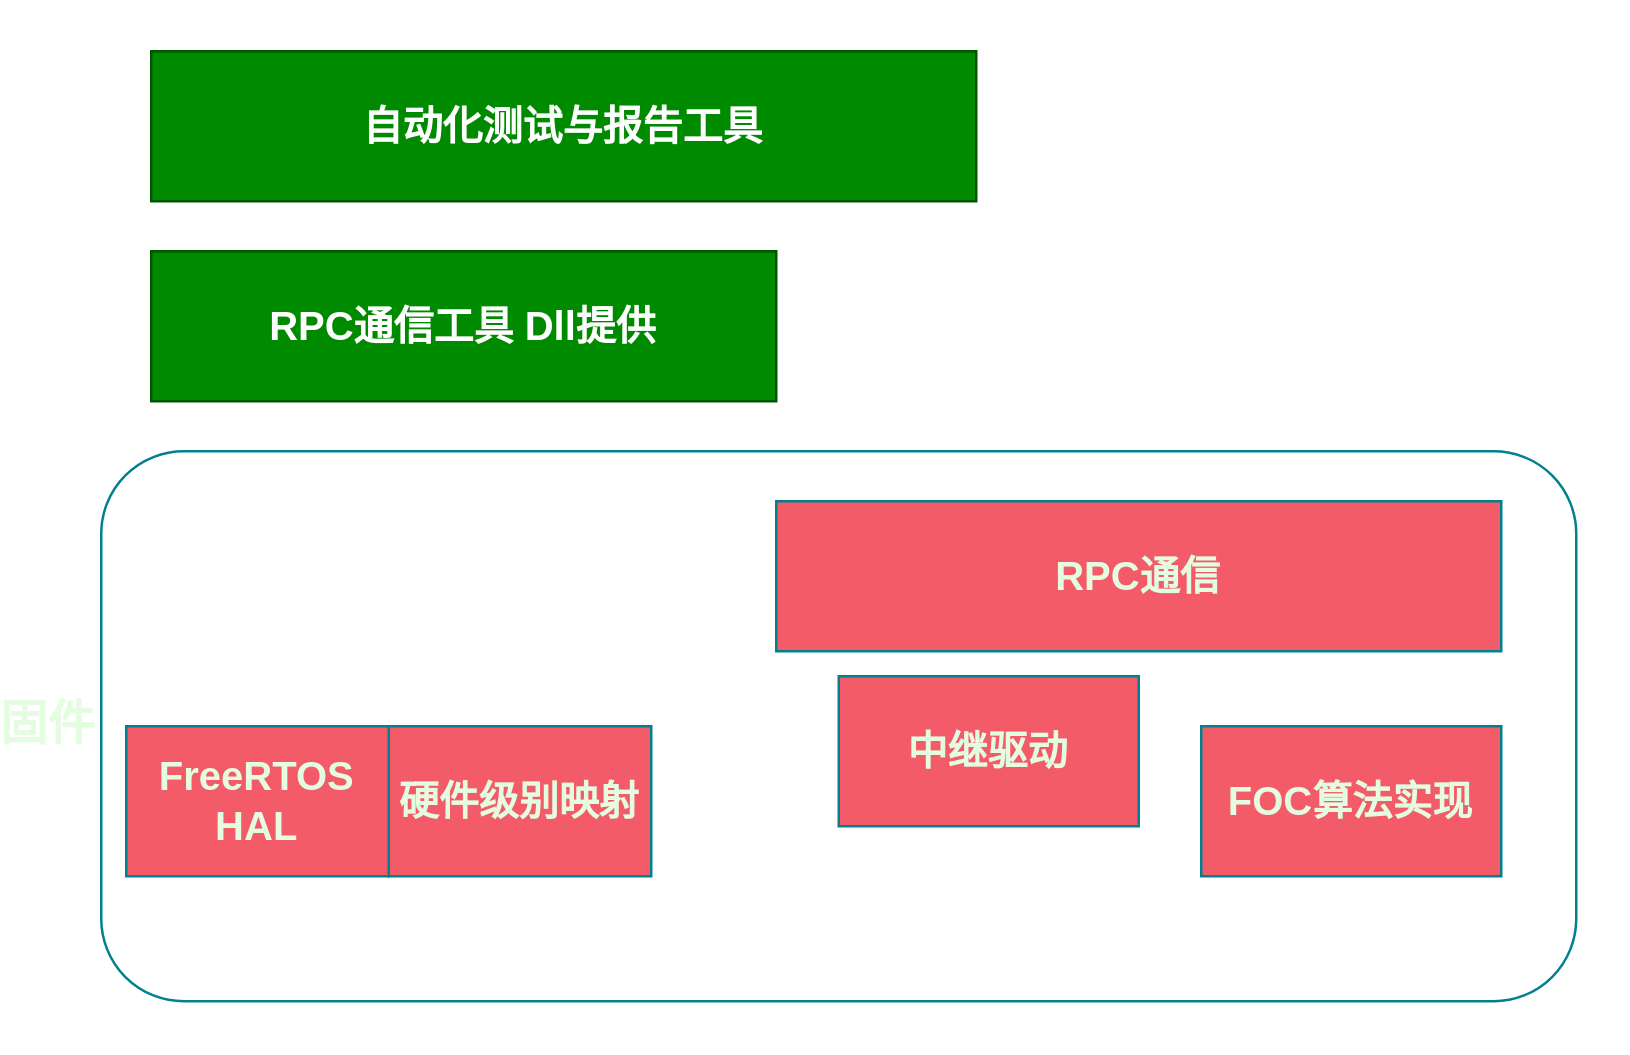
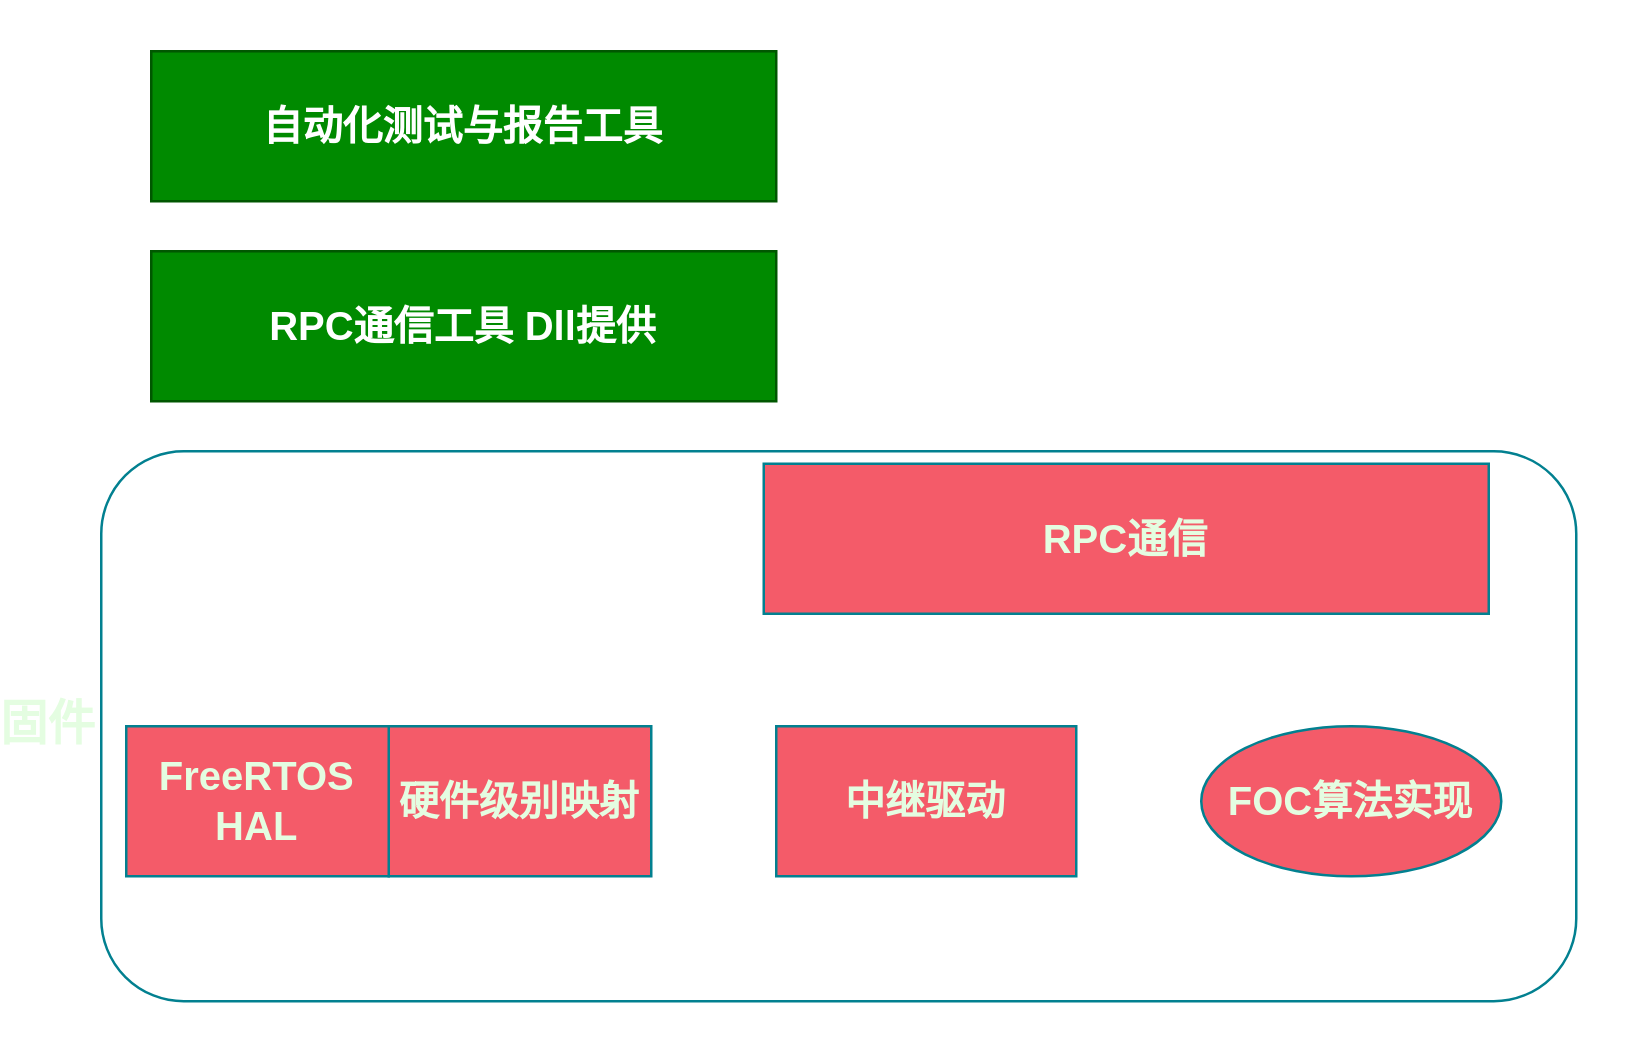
(564, 126) -> (464, 126)
(1139, 576) -> (1126, 539)
(989, 751) -> (926, 801)
(1351, 801) -> (1351, 801)
